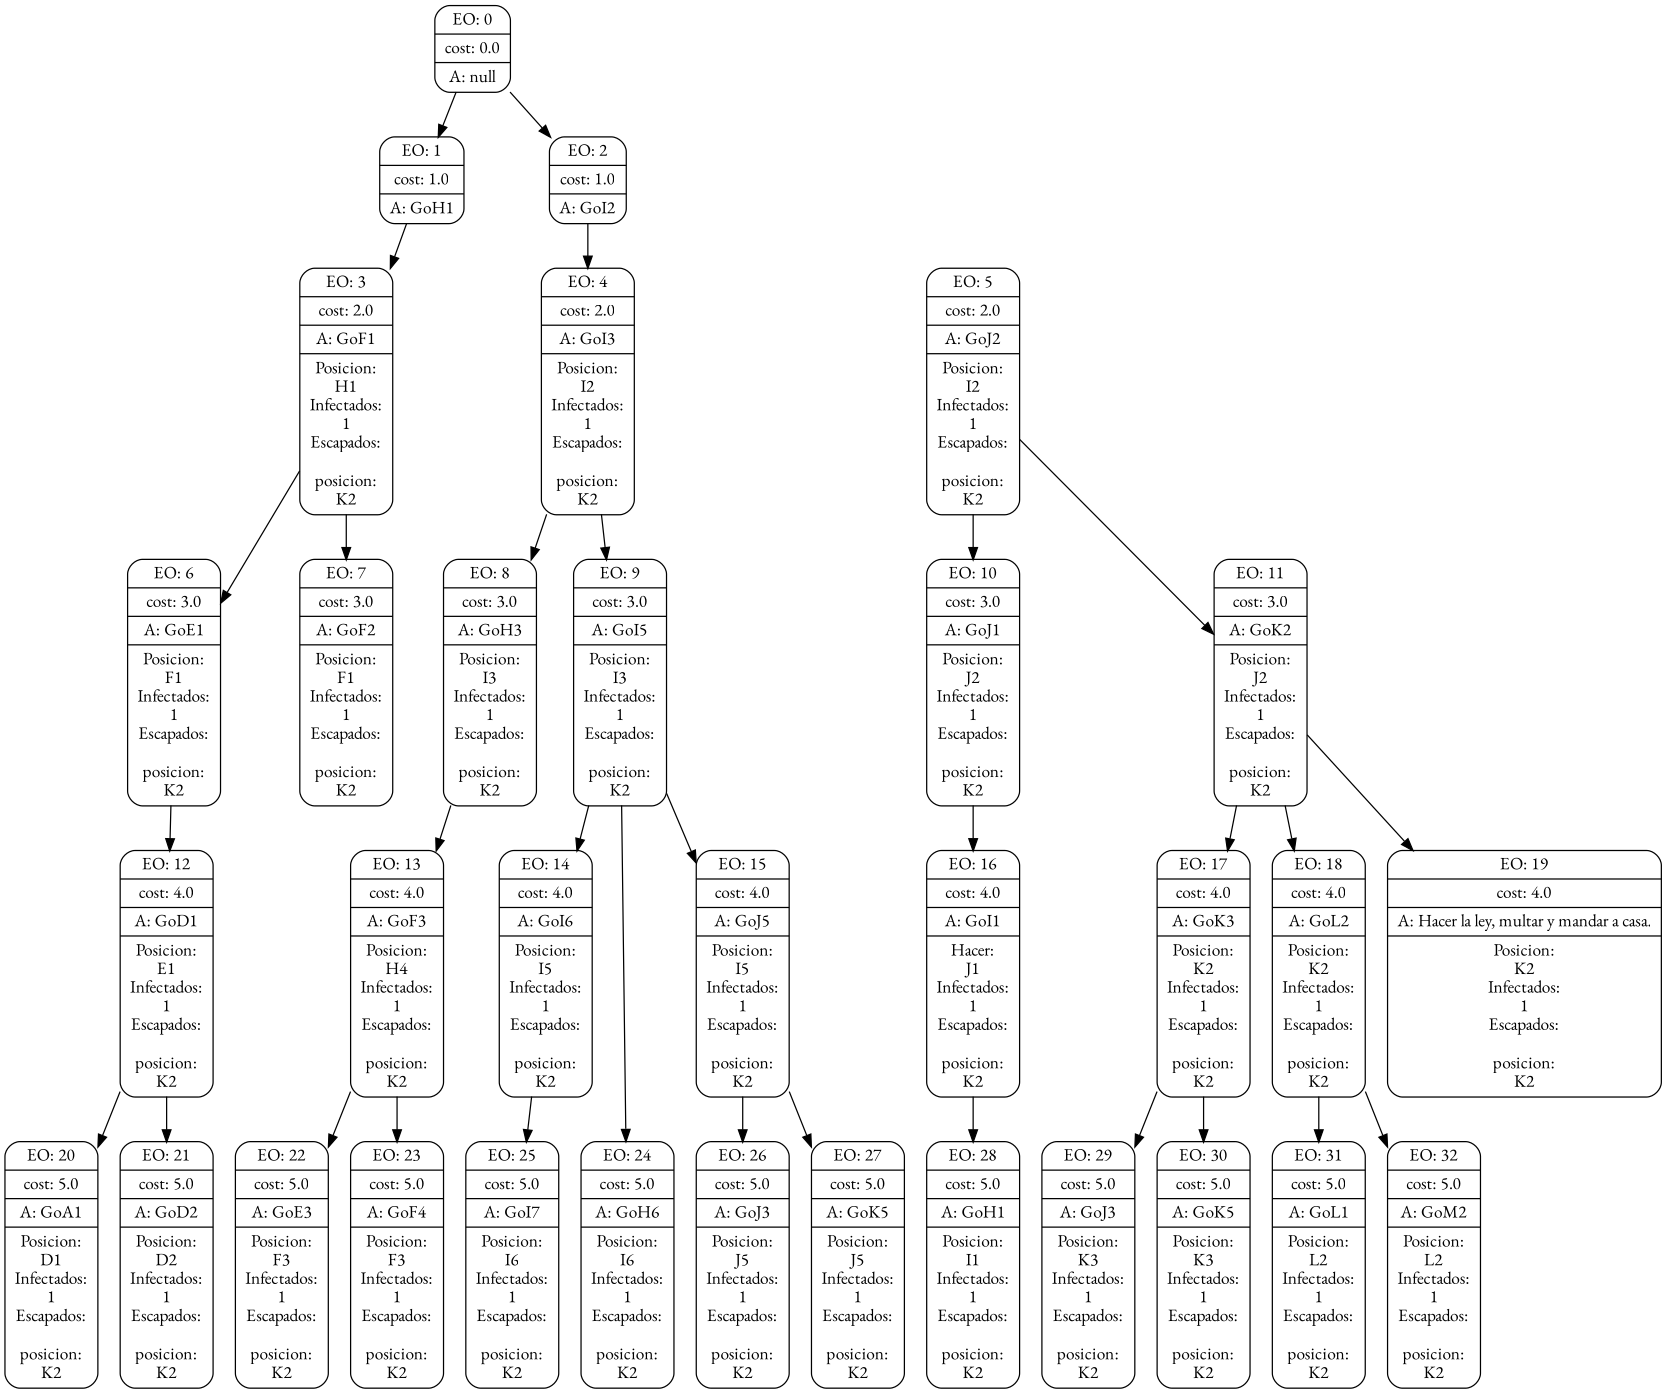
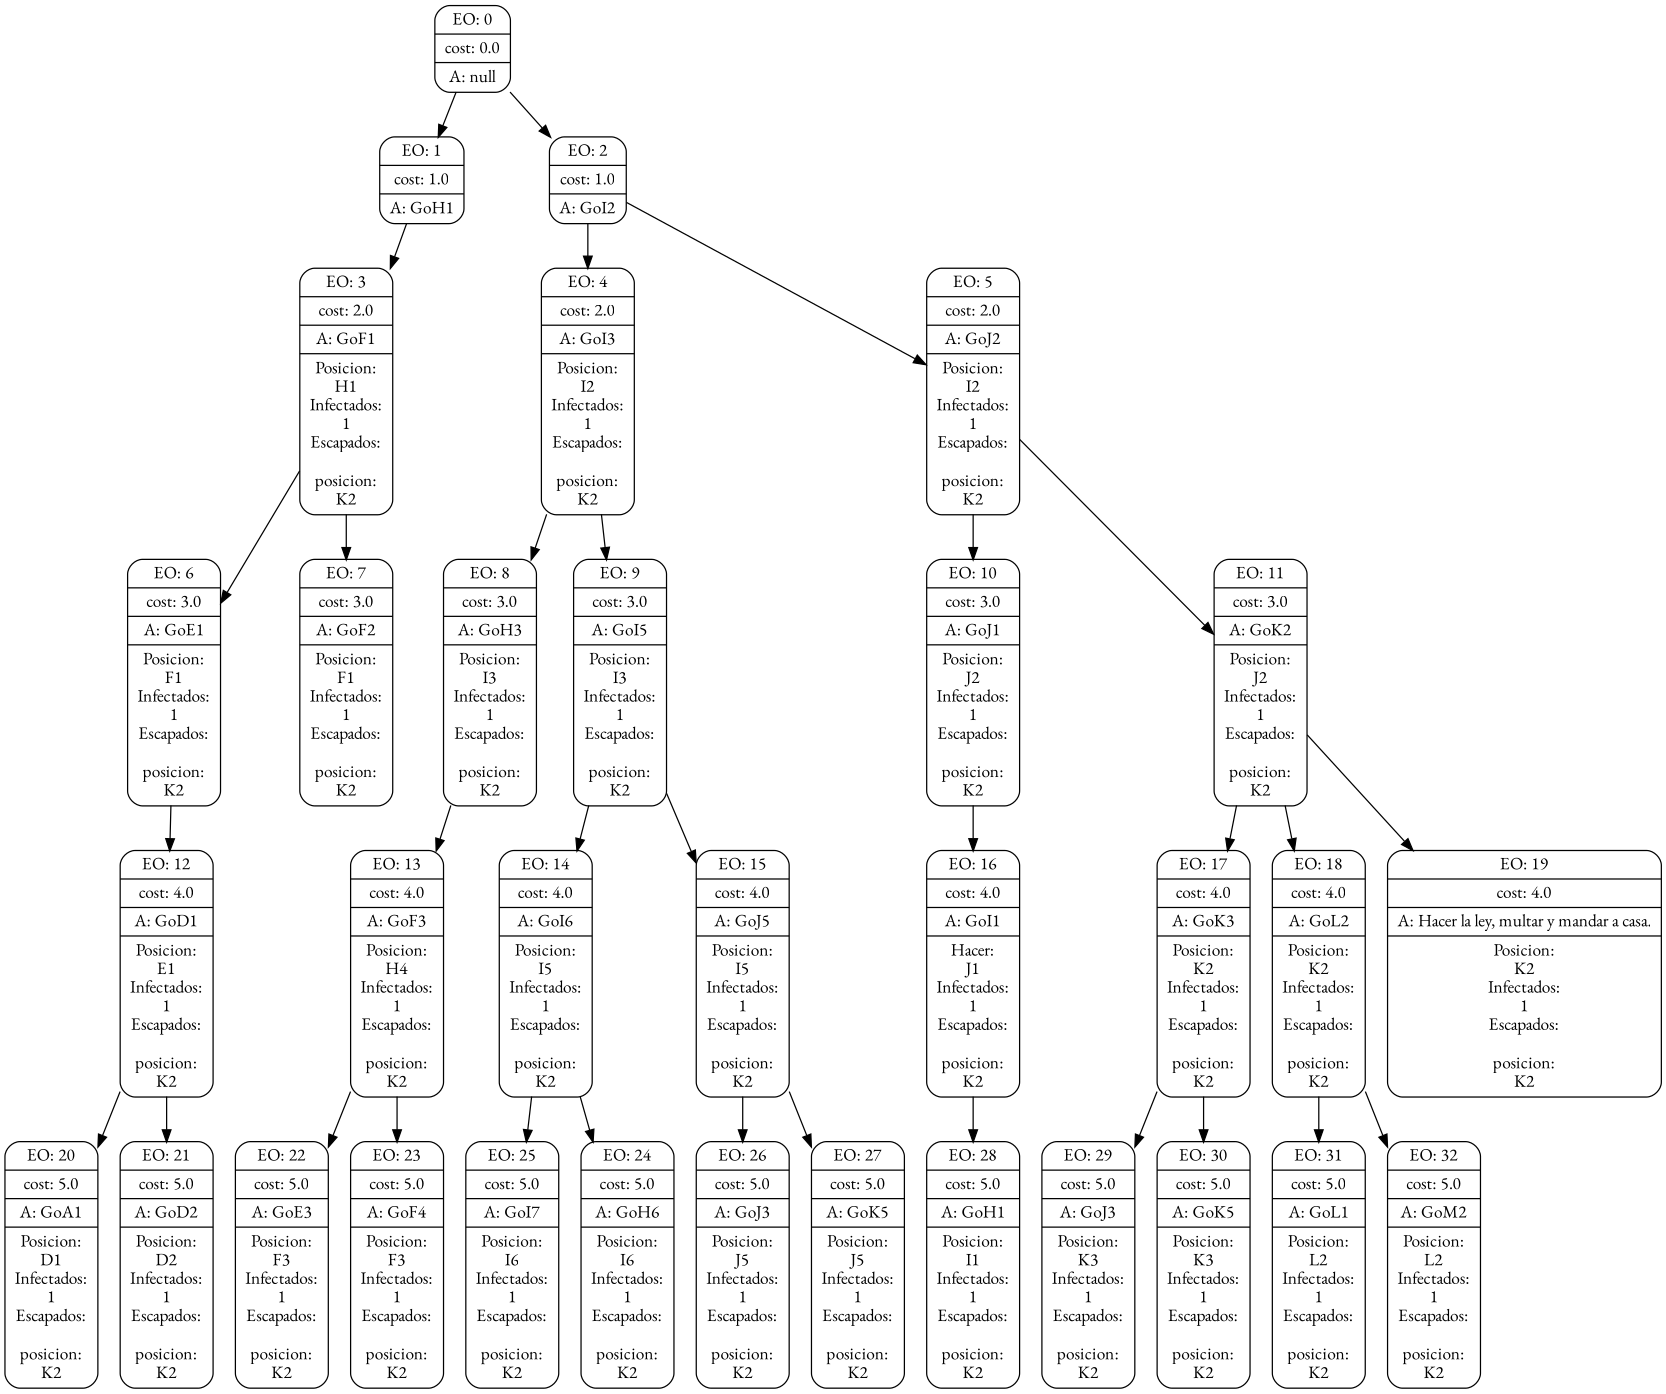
none -> (771, 281)
(624, 967) -> (585, 1113)
